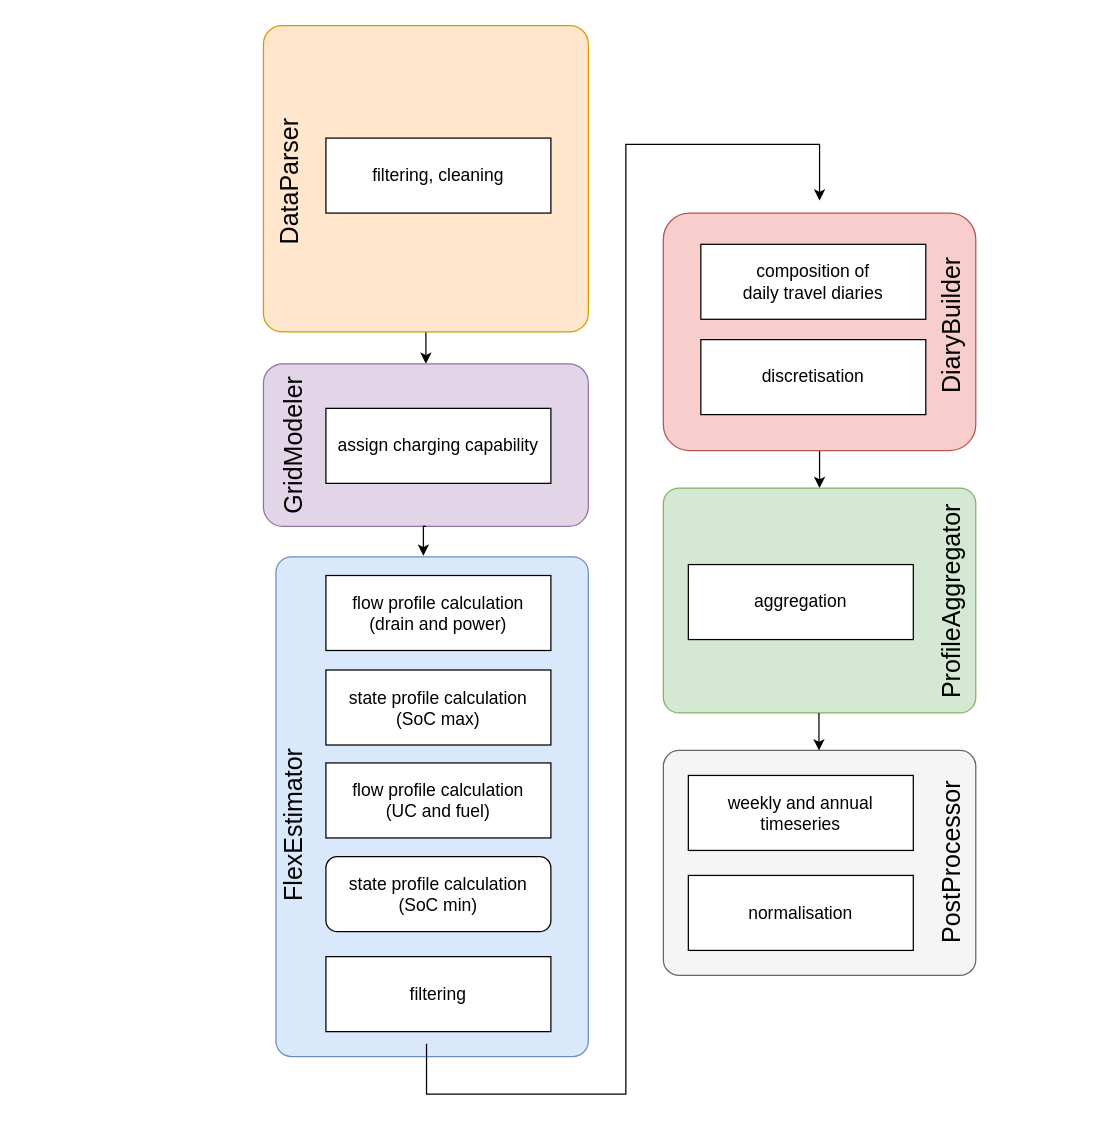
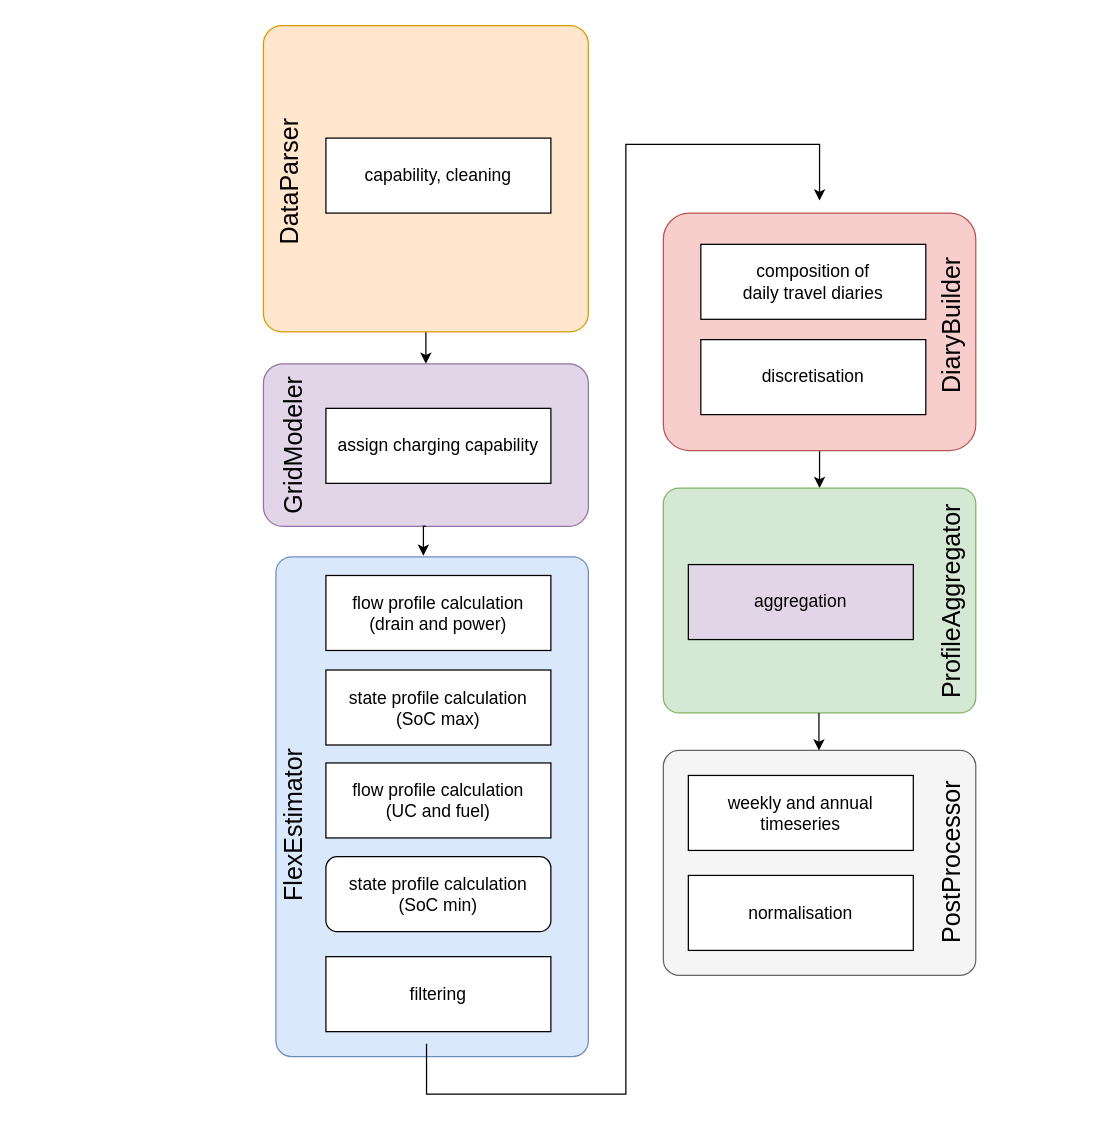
(438, 176) -> (438, 176)
(801, 602) -> (801, 602)
